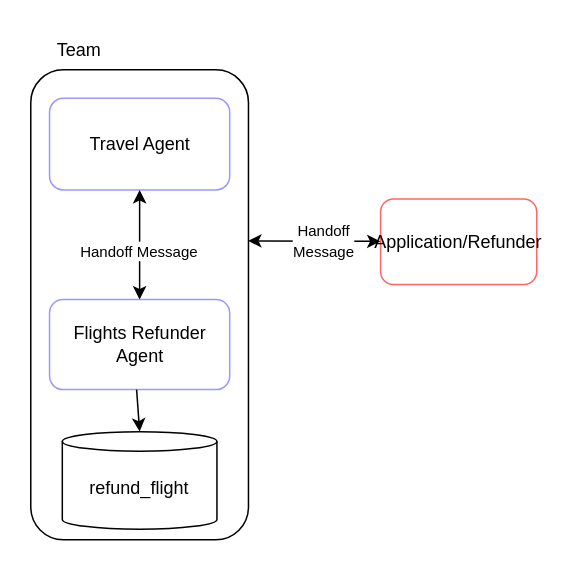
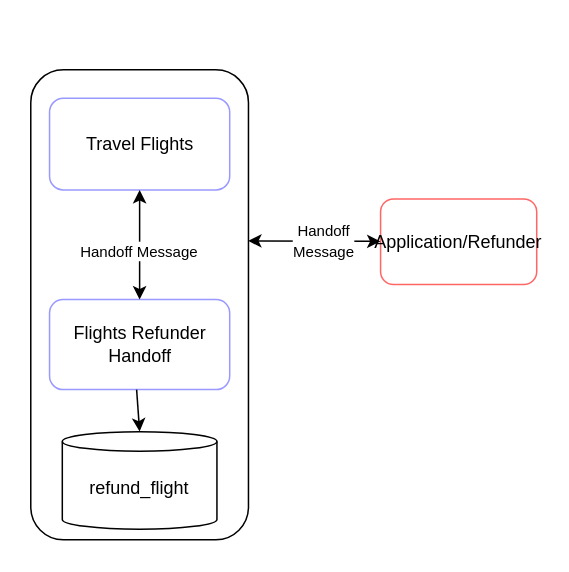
(78, 50) -> none
(140, 145) -> (140, 145)
(140, 344) -> (140, 344)
